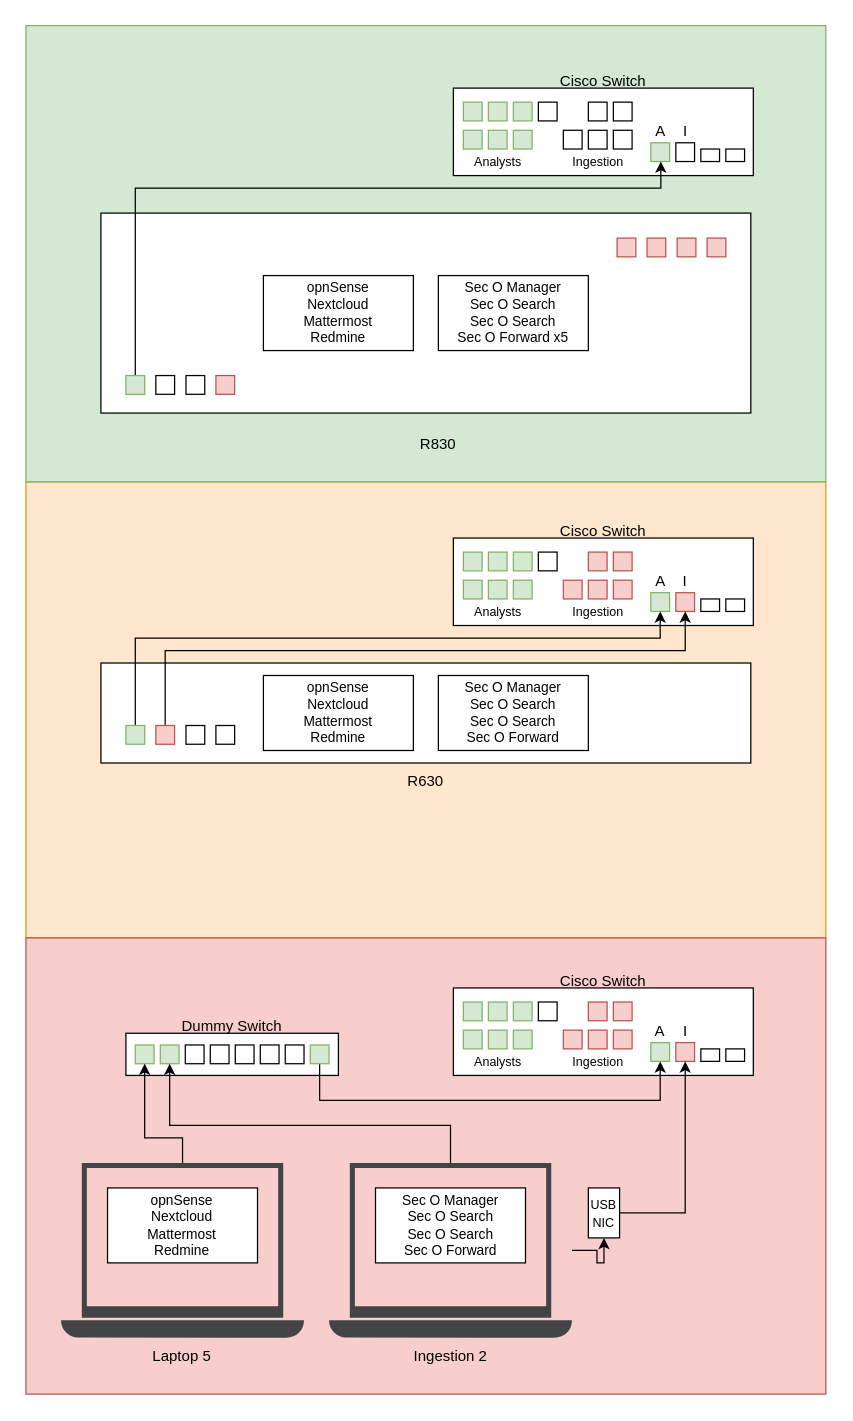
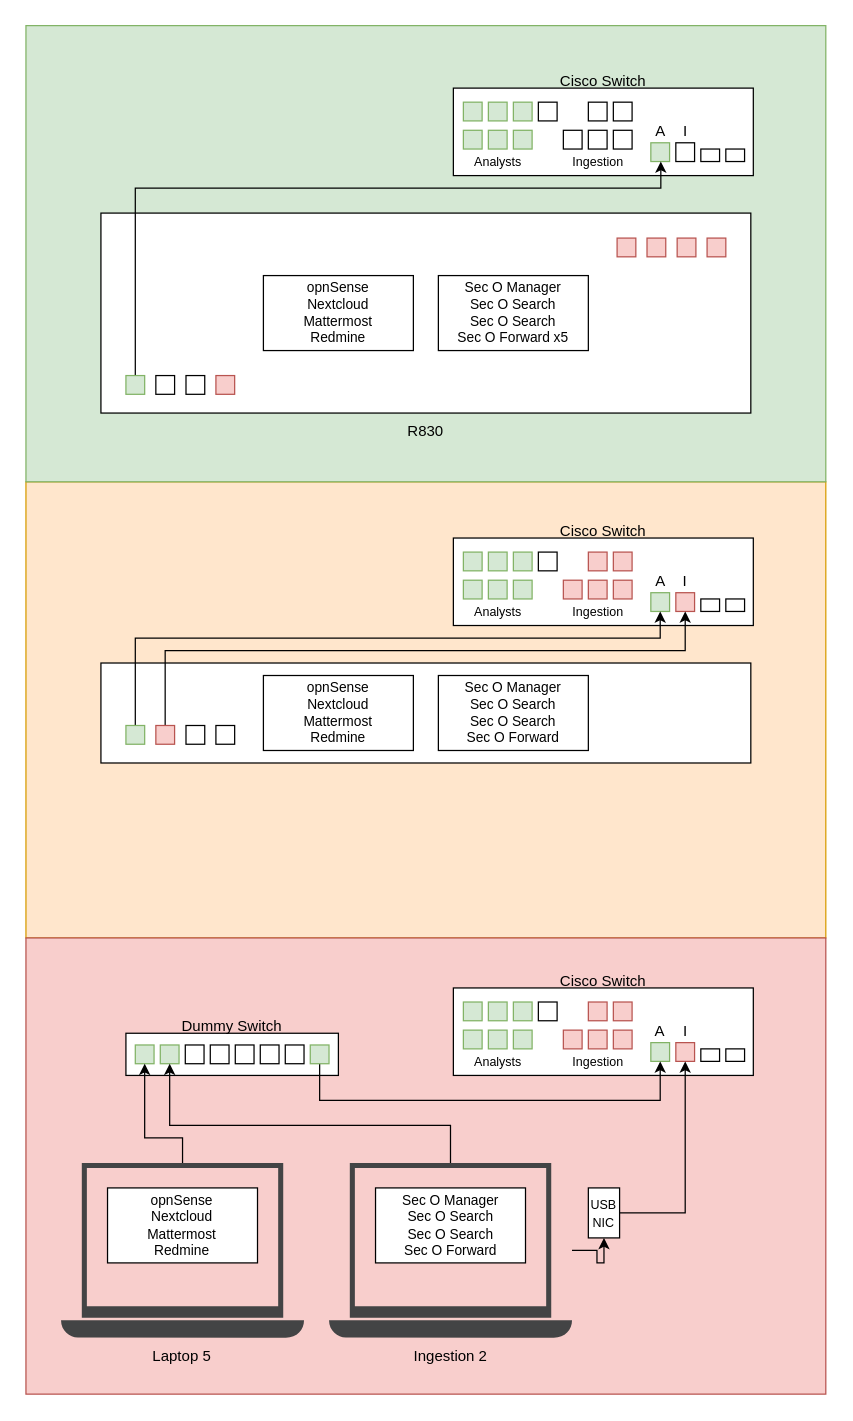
(438, 444) -> (426, 432)
(426, 782) -> none
